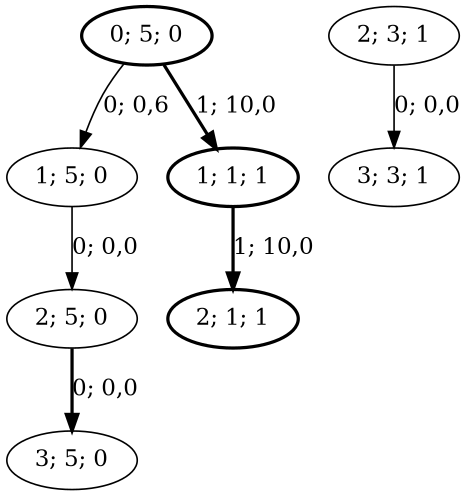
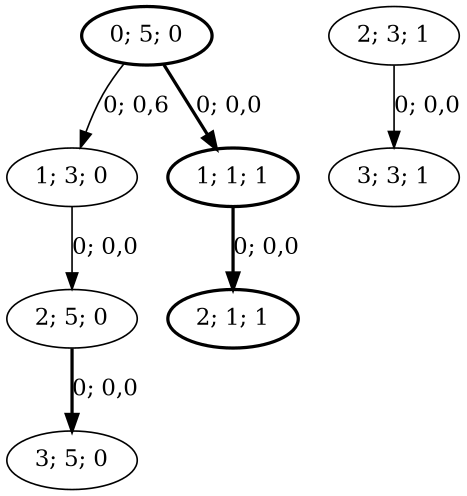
(236, 107) -> (229, 107)
(72, 177) -> (72, 177)
(274, 248) -> (266, 248)
